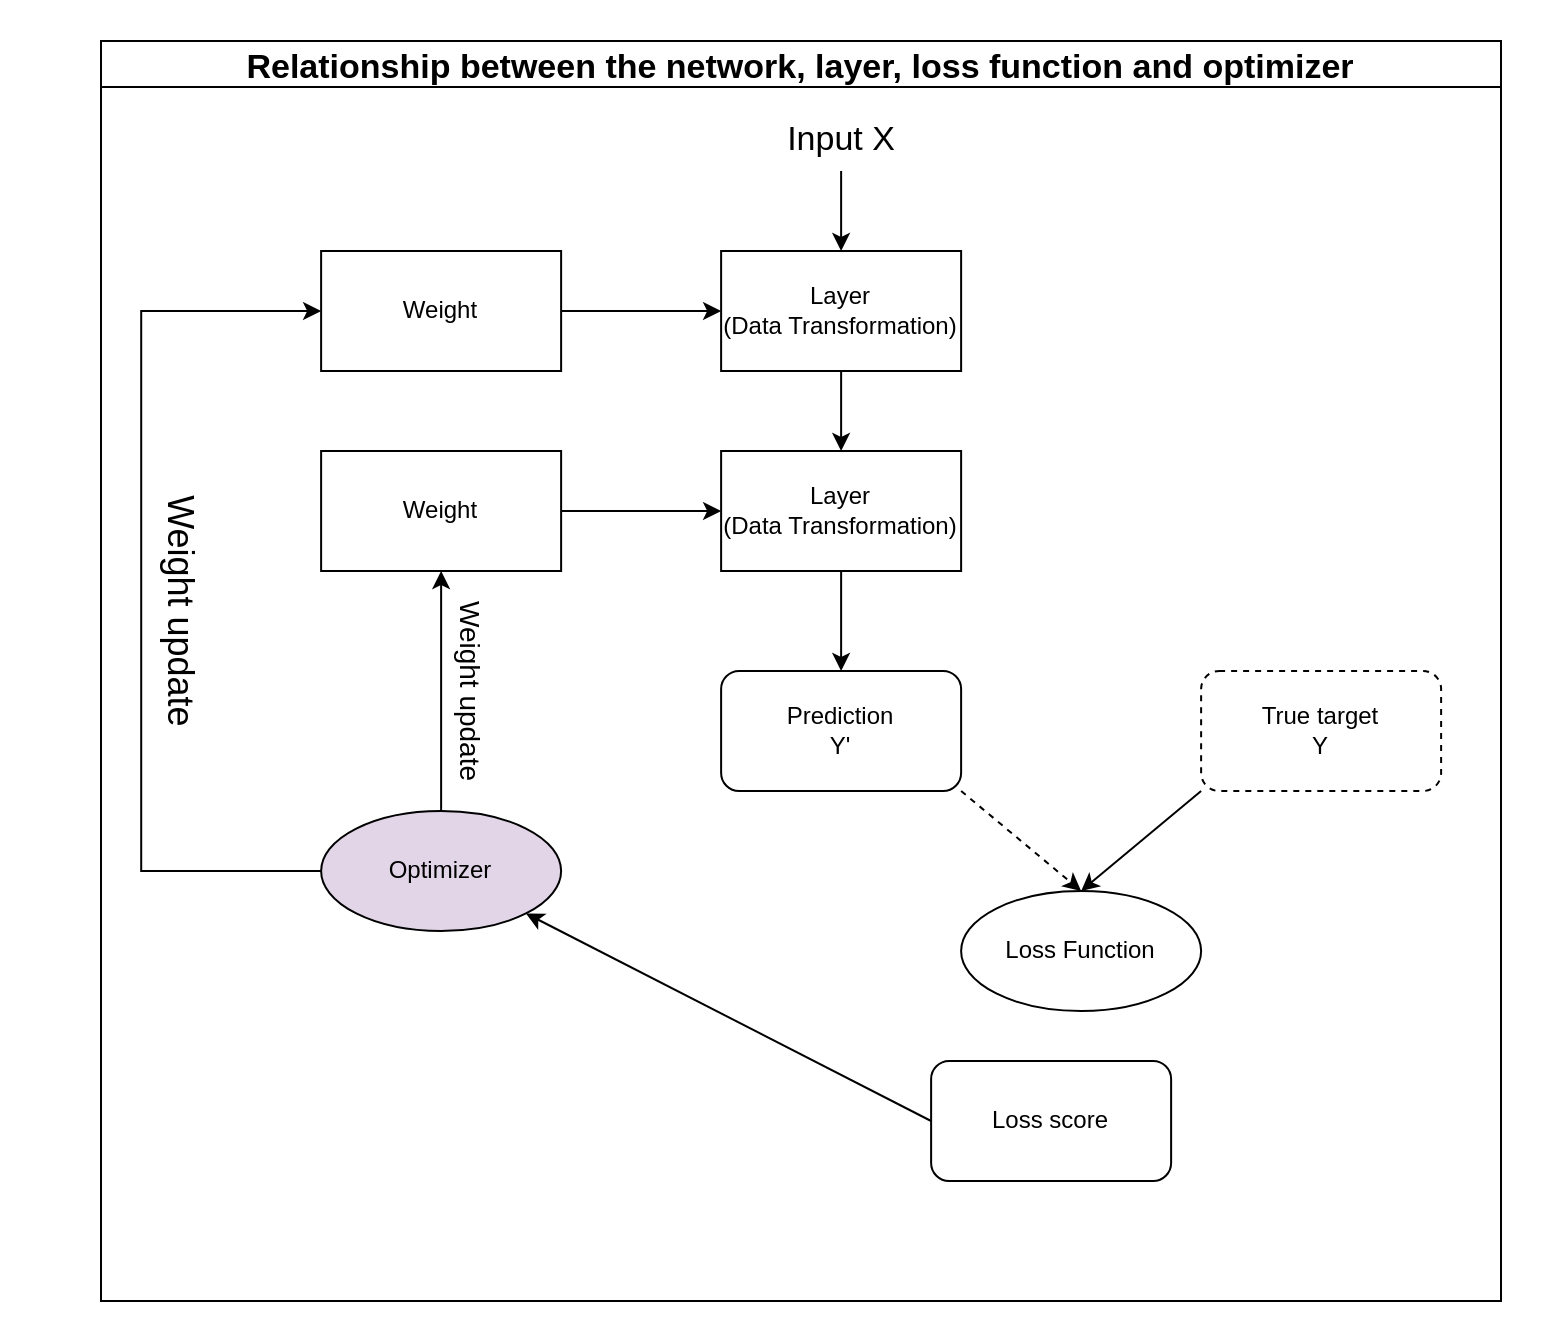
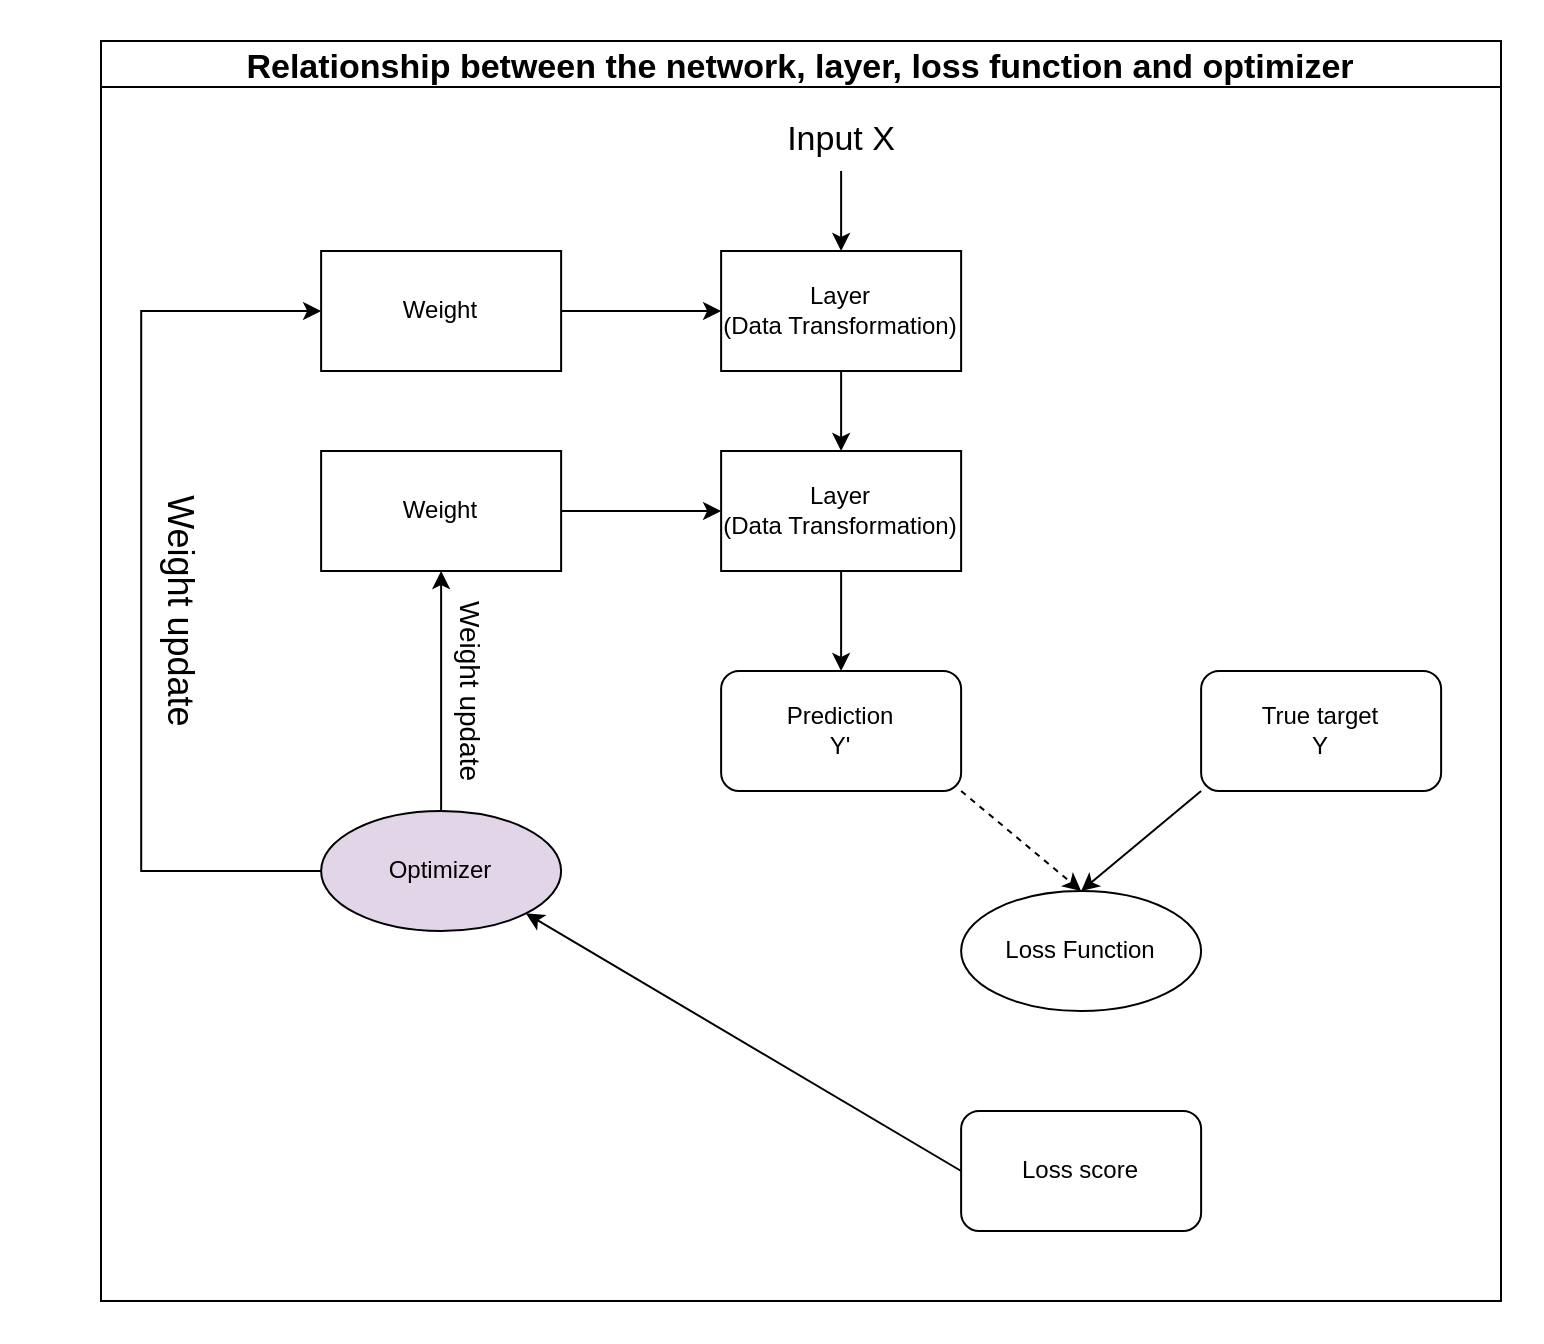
(1321, 731) -> (1321, 731)
(1051, 1121) -> (1081, 1171)
